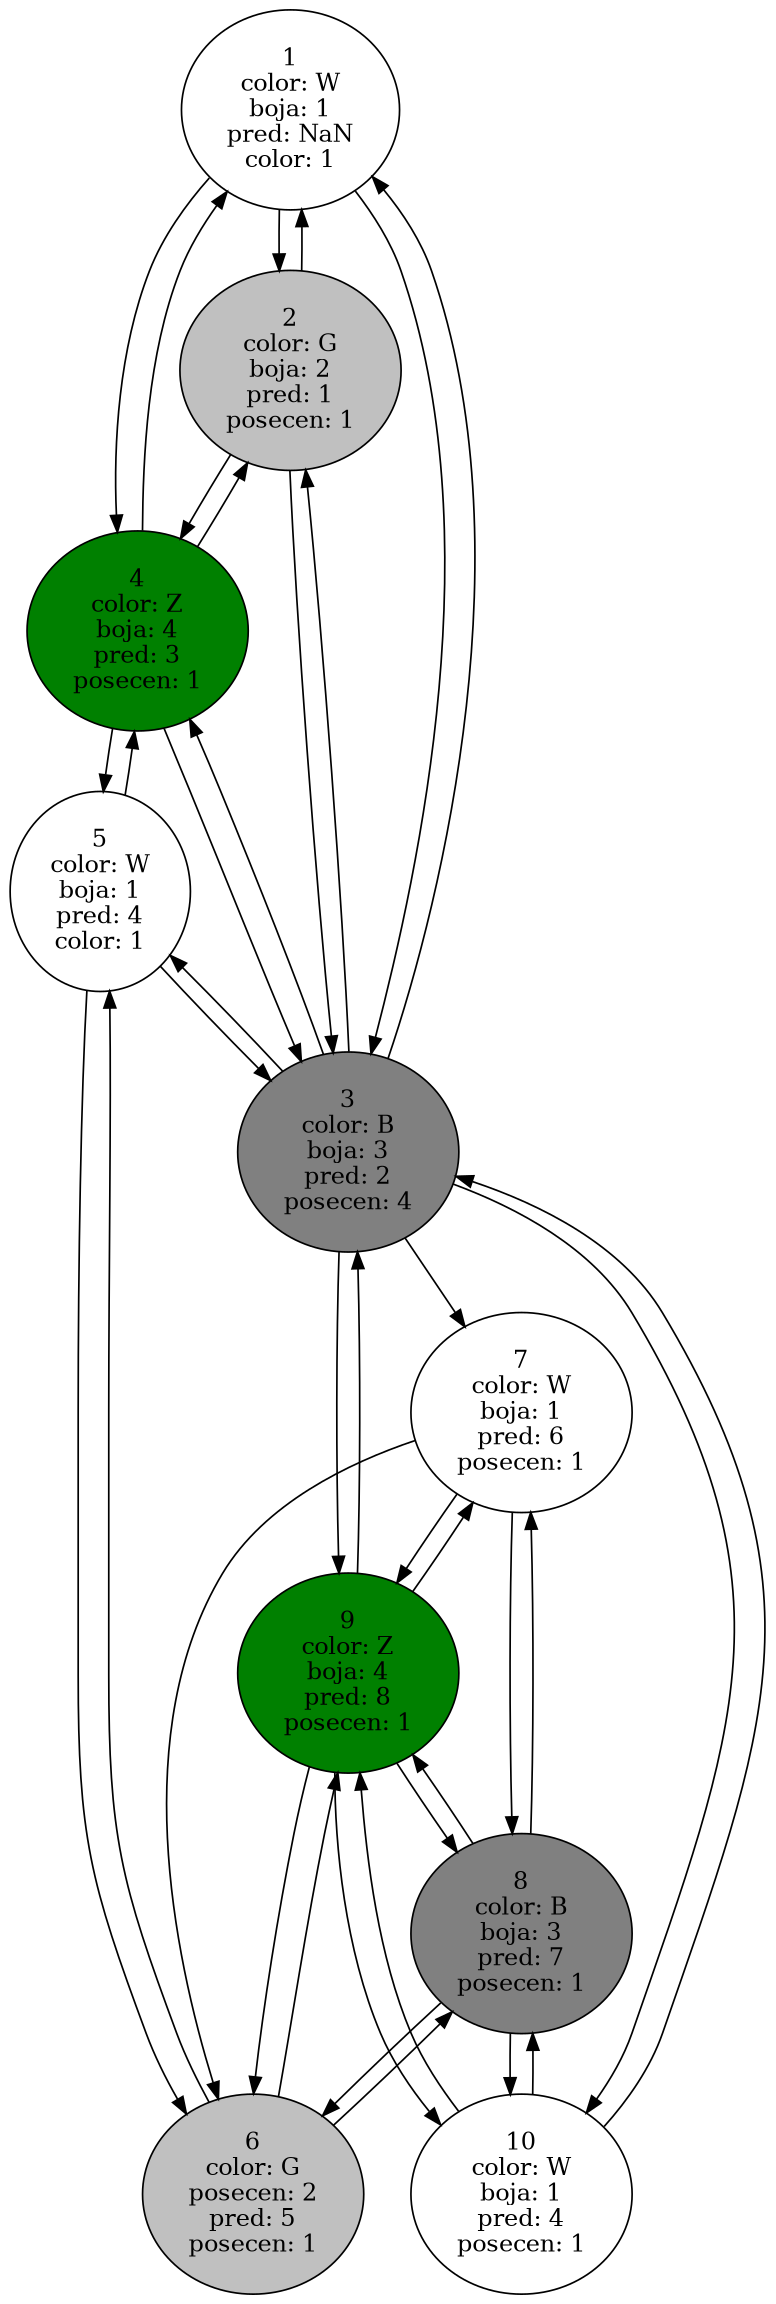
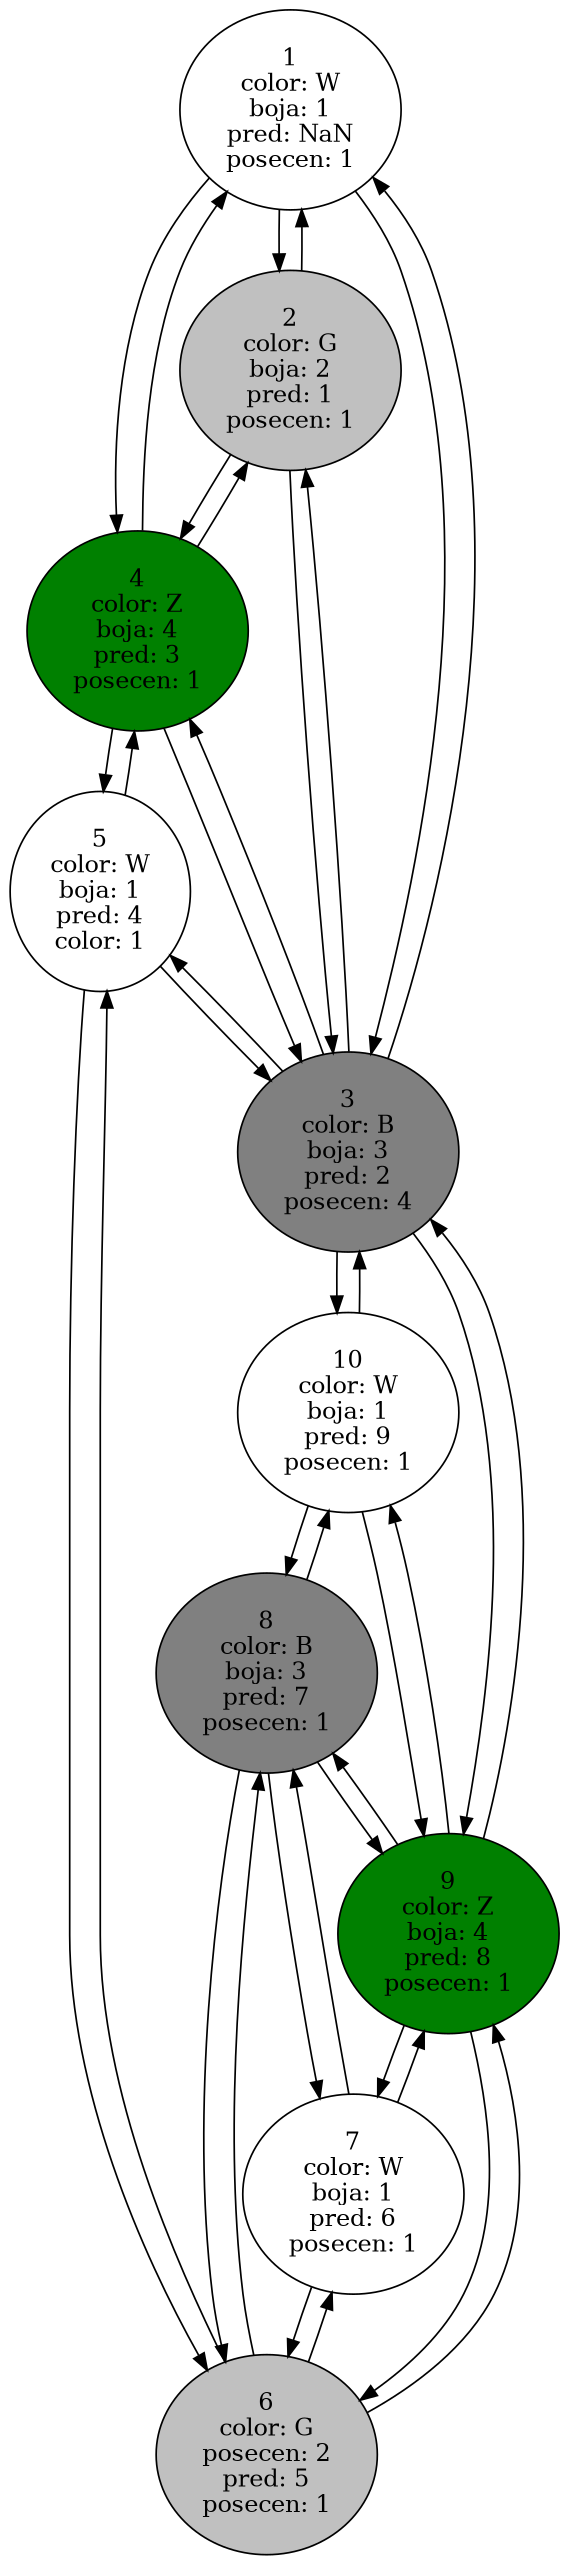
(291, 110) -> (291, 110)
(430, 1275) -> (318, 2335)
(522, 2194) -> (348, 1413)
